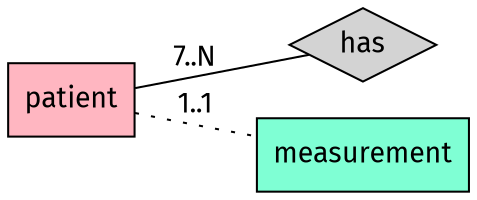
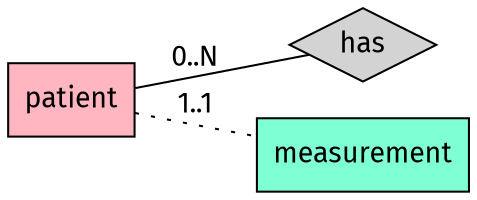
(196, 58) -> (196, 58)
